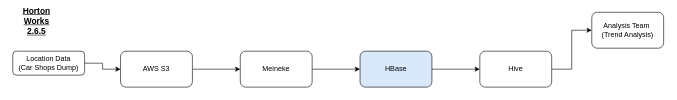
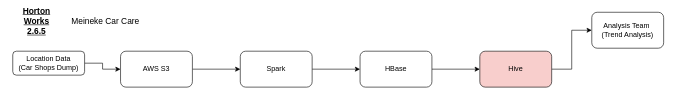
none -> (105, 21)
(276, 69) -> (276, 69)
(396, 69) -> (396, 69)
(516, 69) -> (516, 69)
